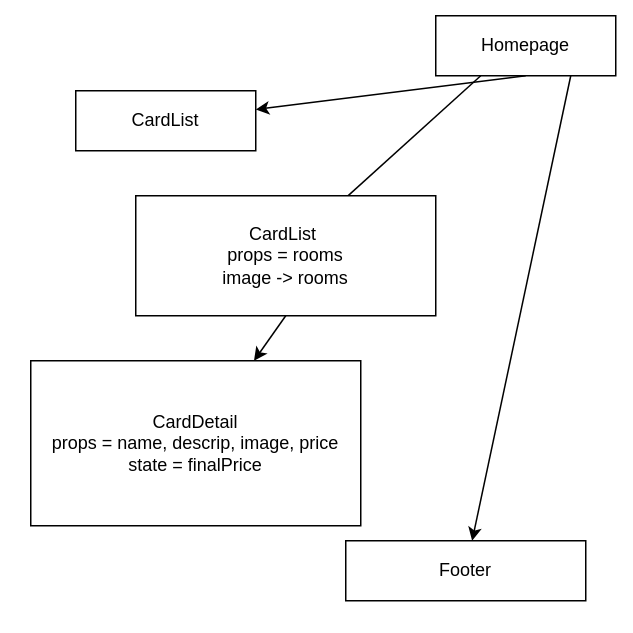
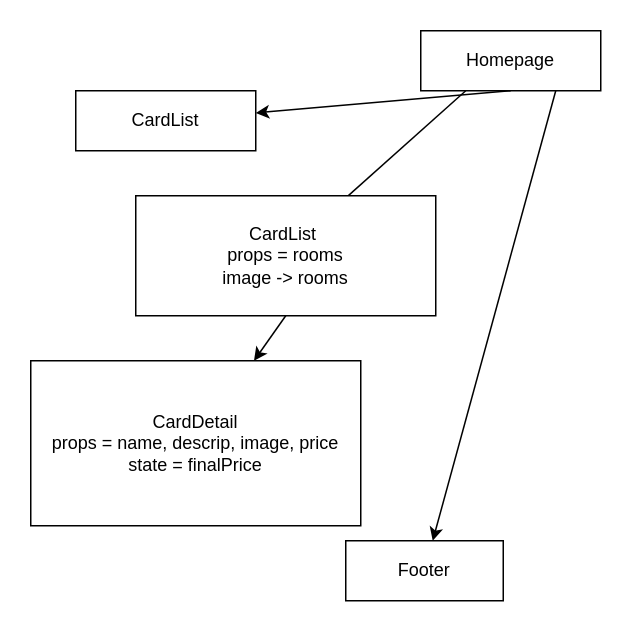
(526, 46) -> (511, 61)
(466, 571) -> (425, 571)
